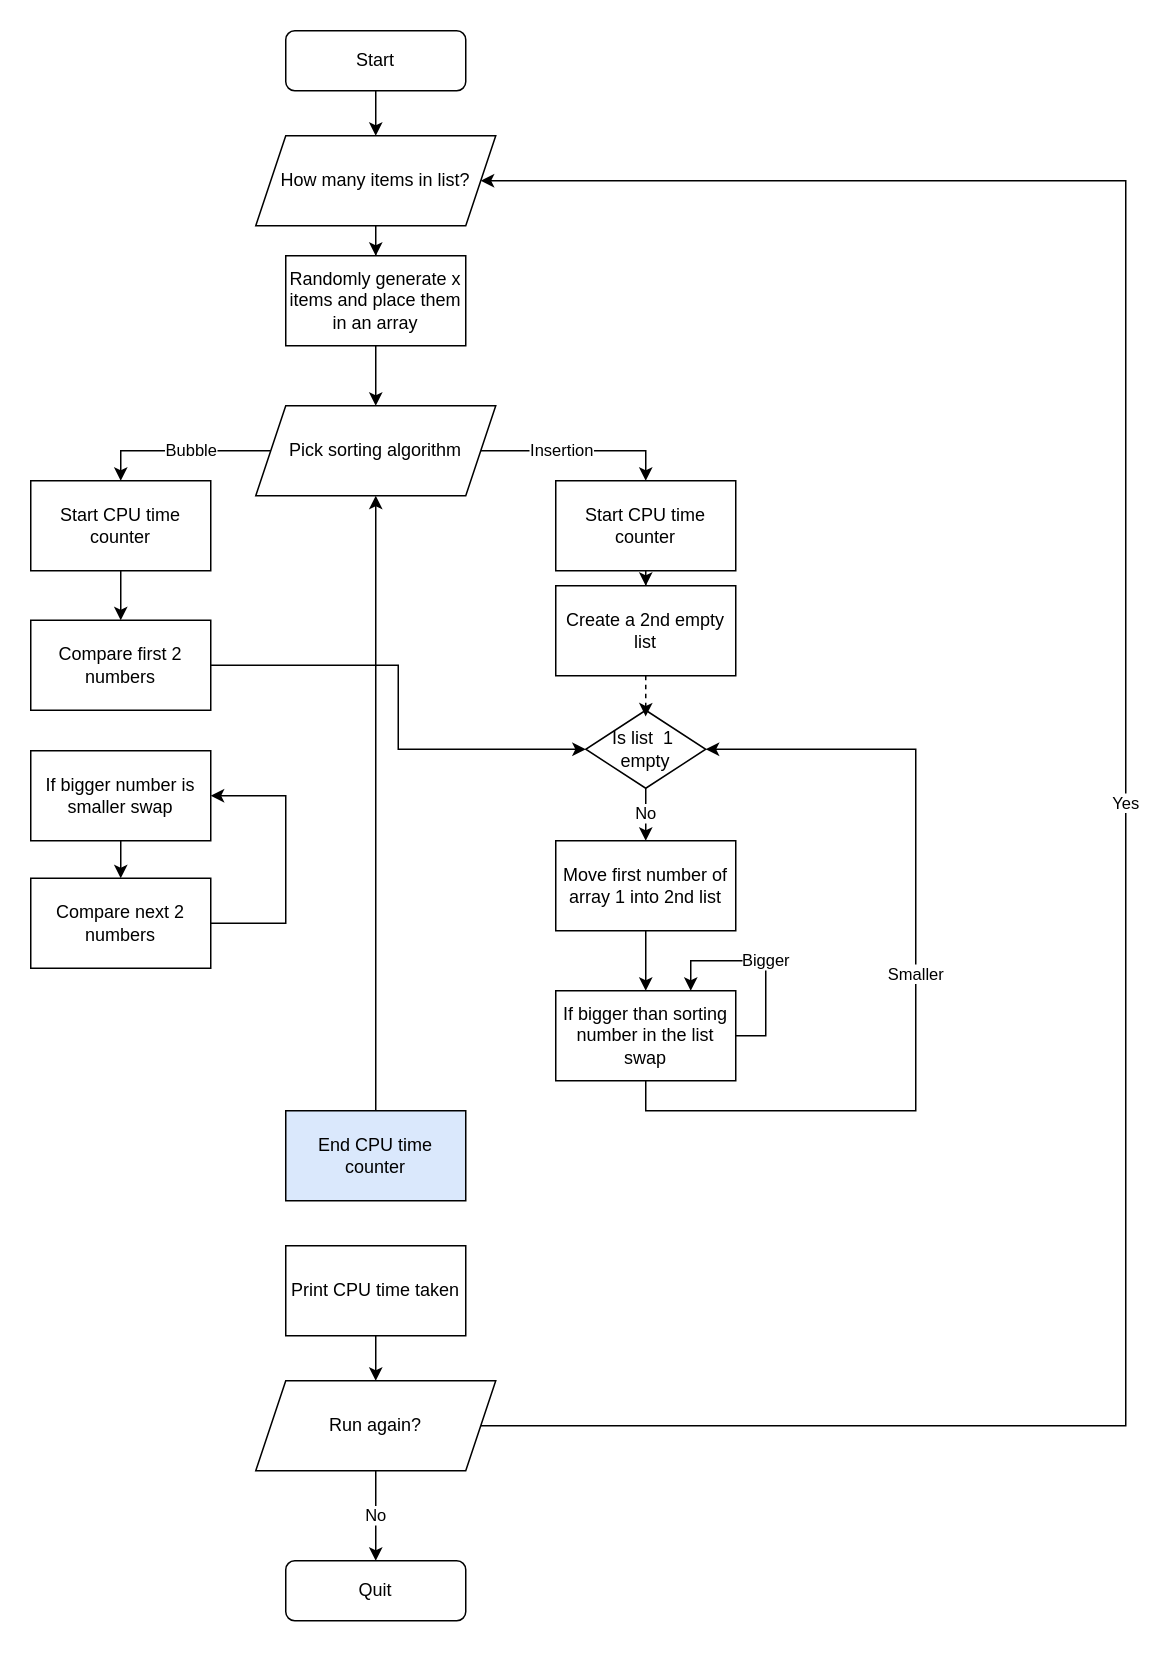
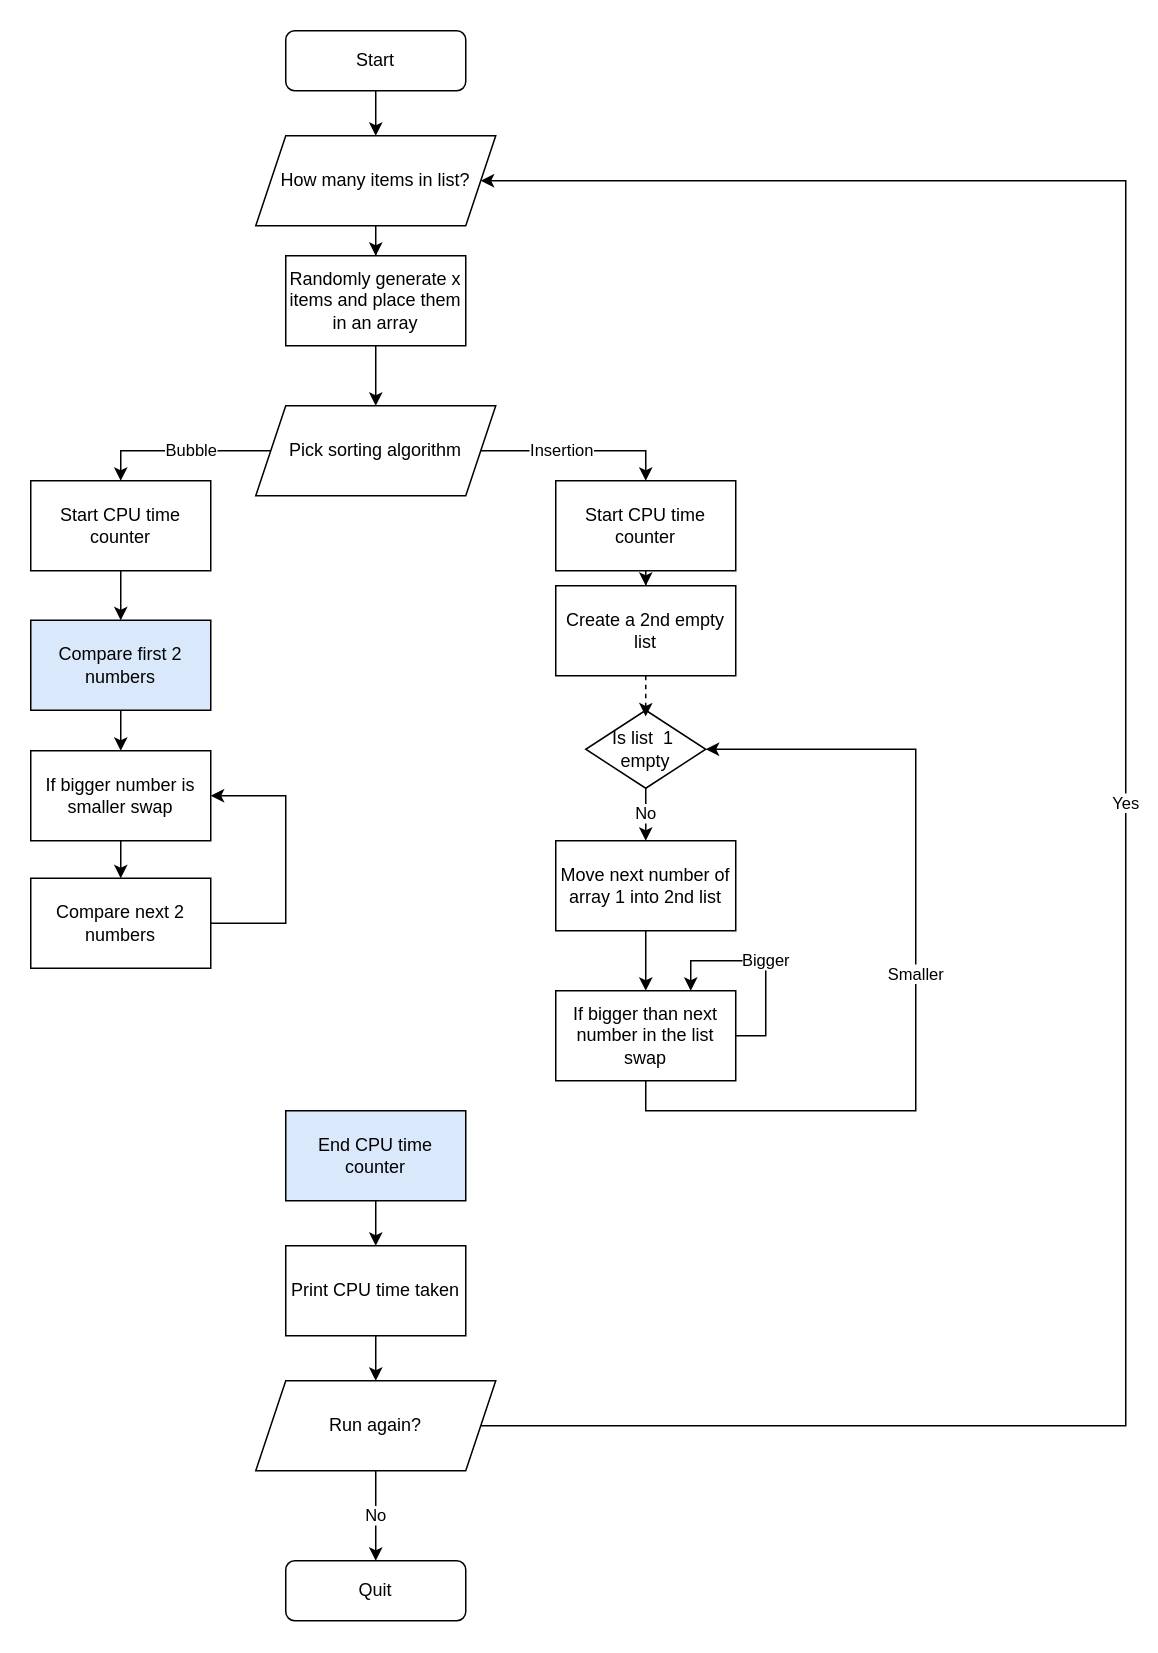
(121, 665) -> (121, 665)
(398, 702) -> (121, 736)
(376, 809) -> (376, 1229)
(646, 886) -> (646, 886)
(646, 1036) -> (646, 1036)
